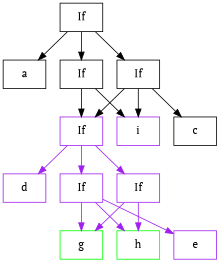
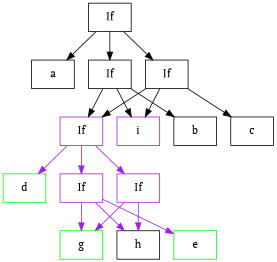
none -> (195, 131)
(24, 188) -> (24, 188)
(138, 245) -> (138, 245)
(195, 245) -> (195, 245)
